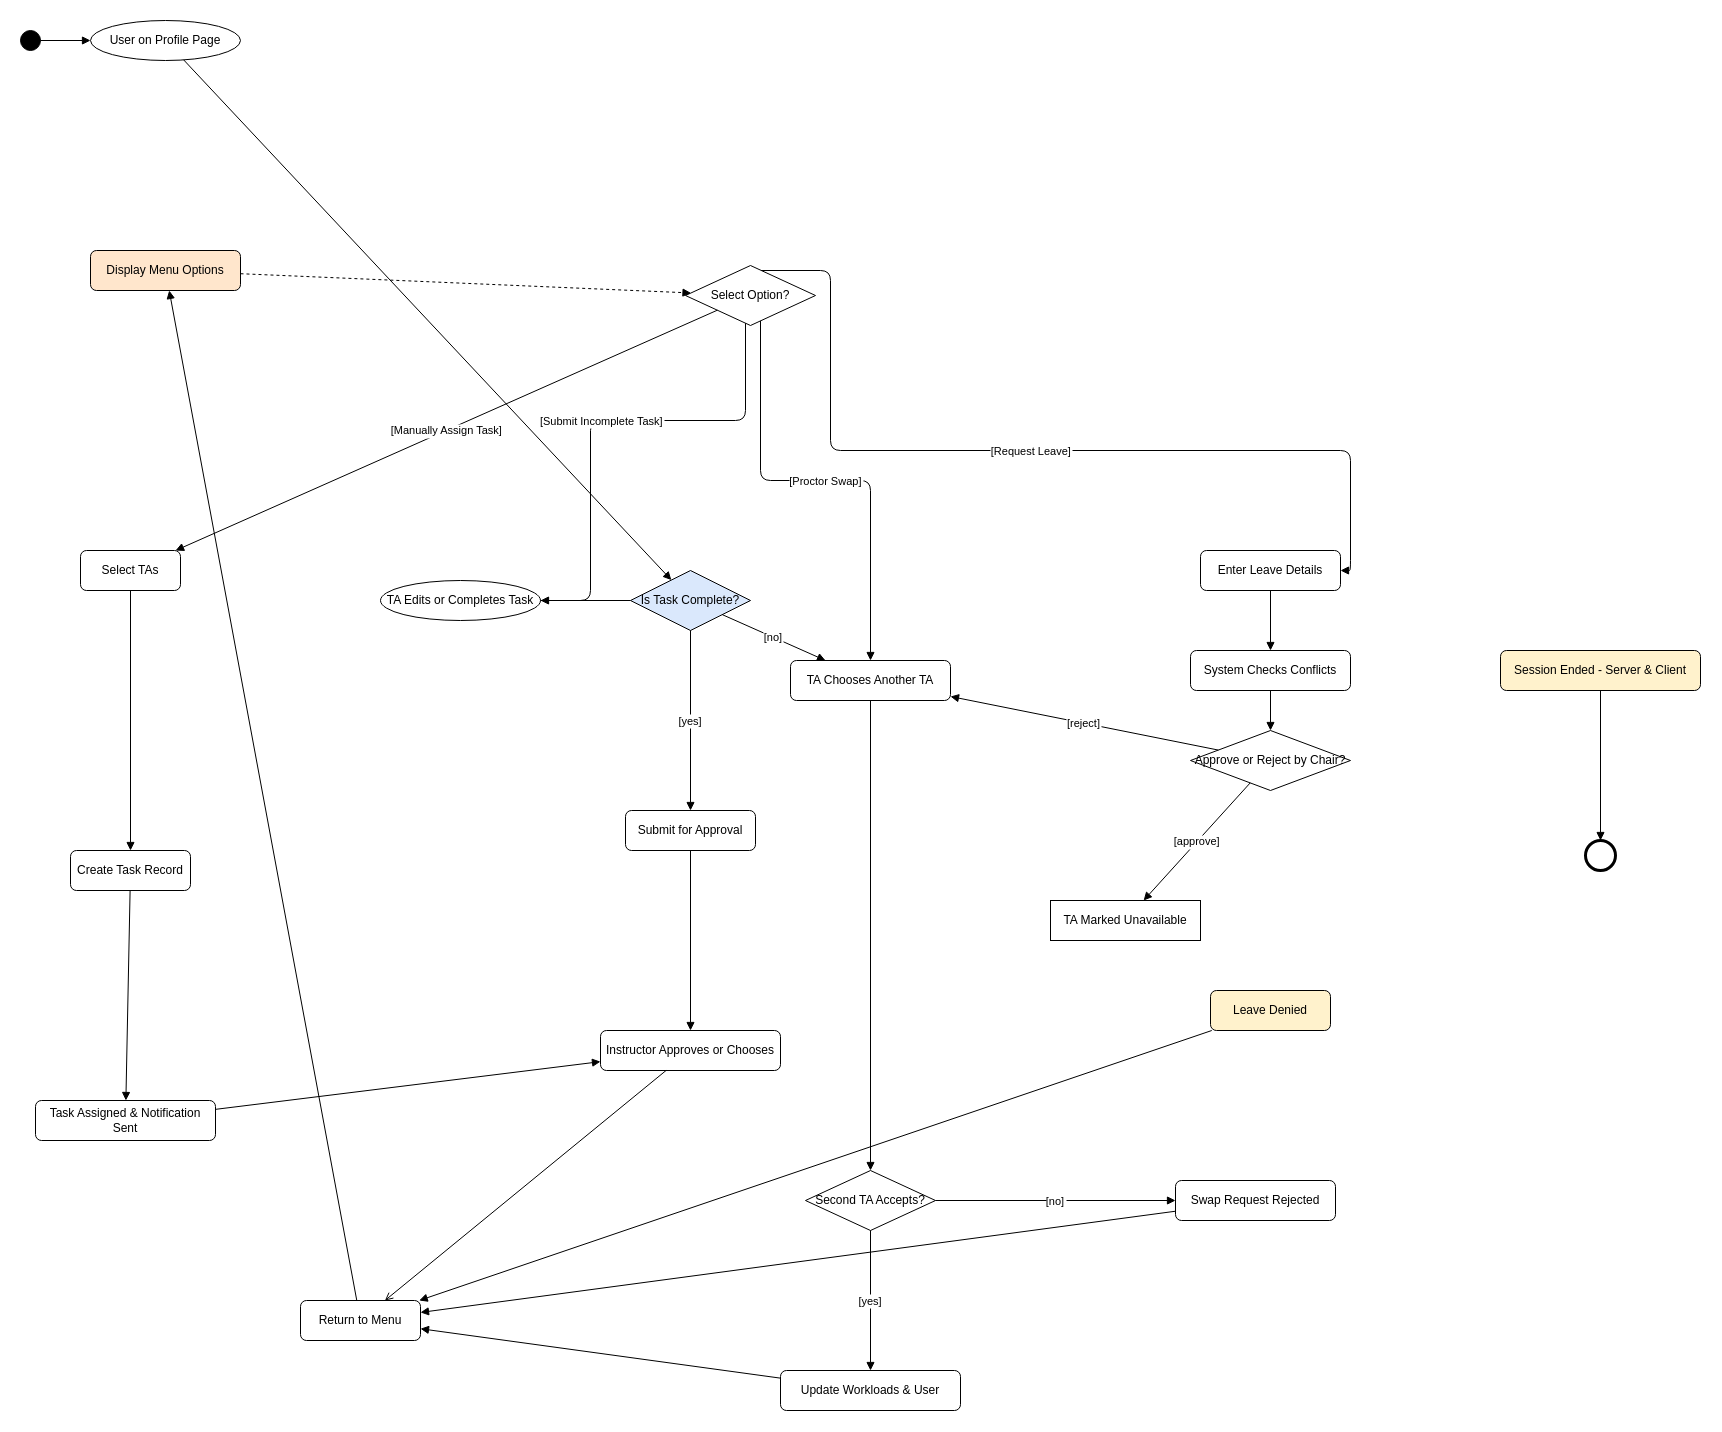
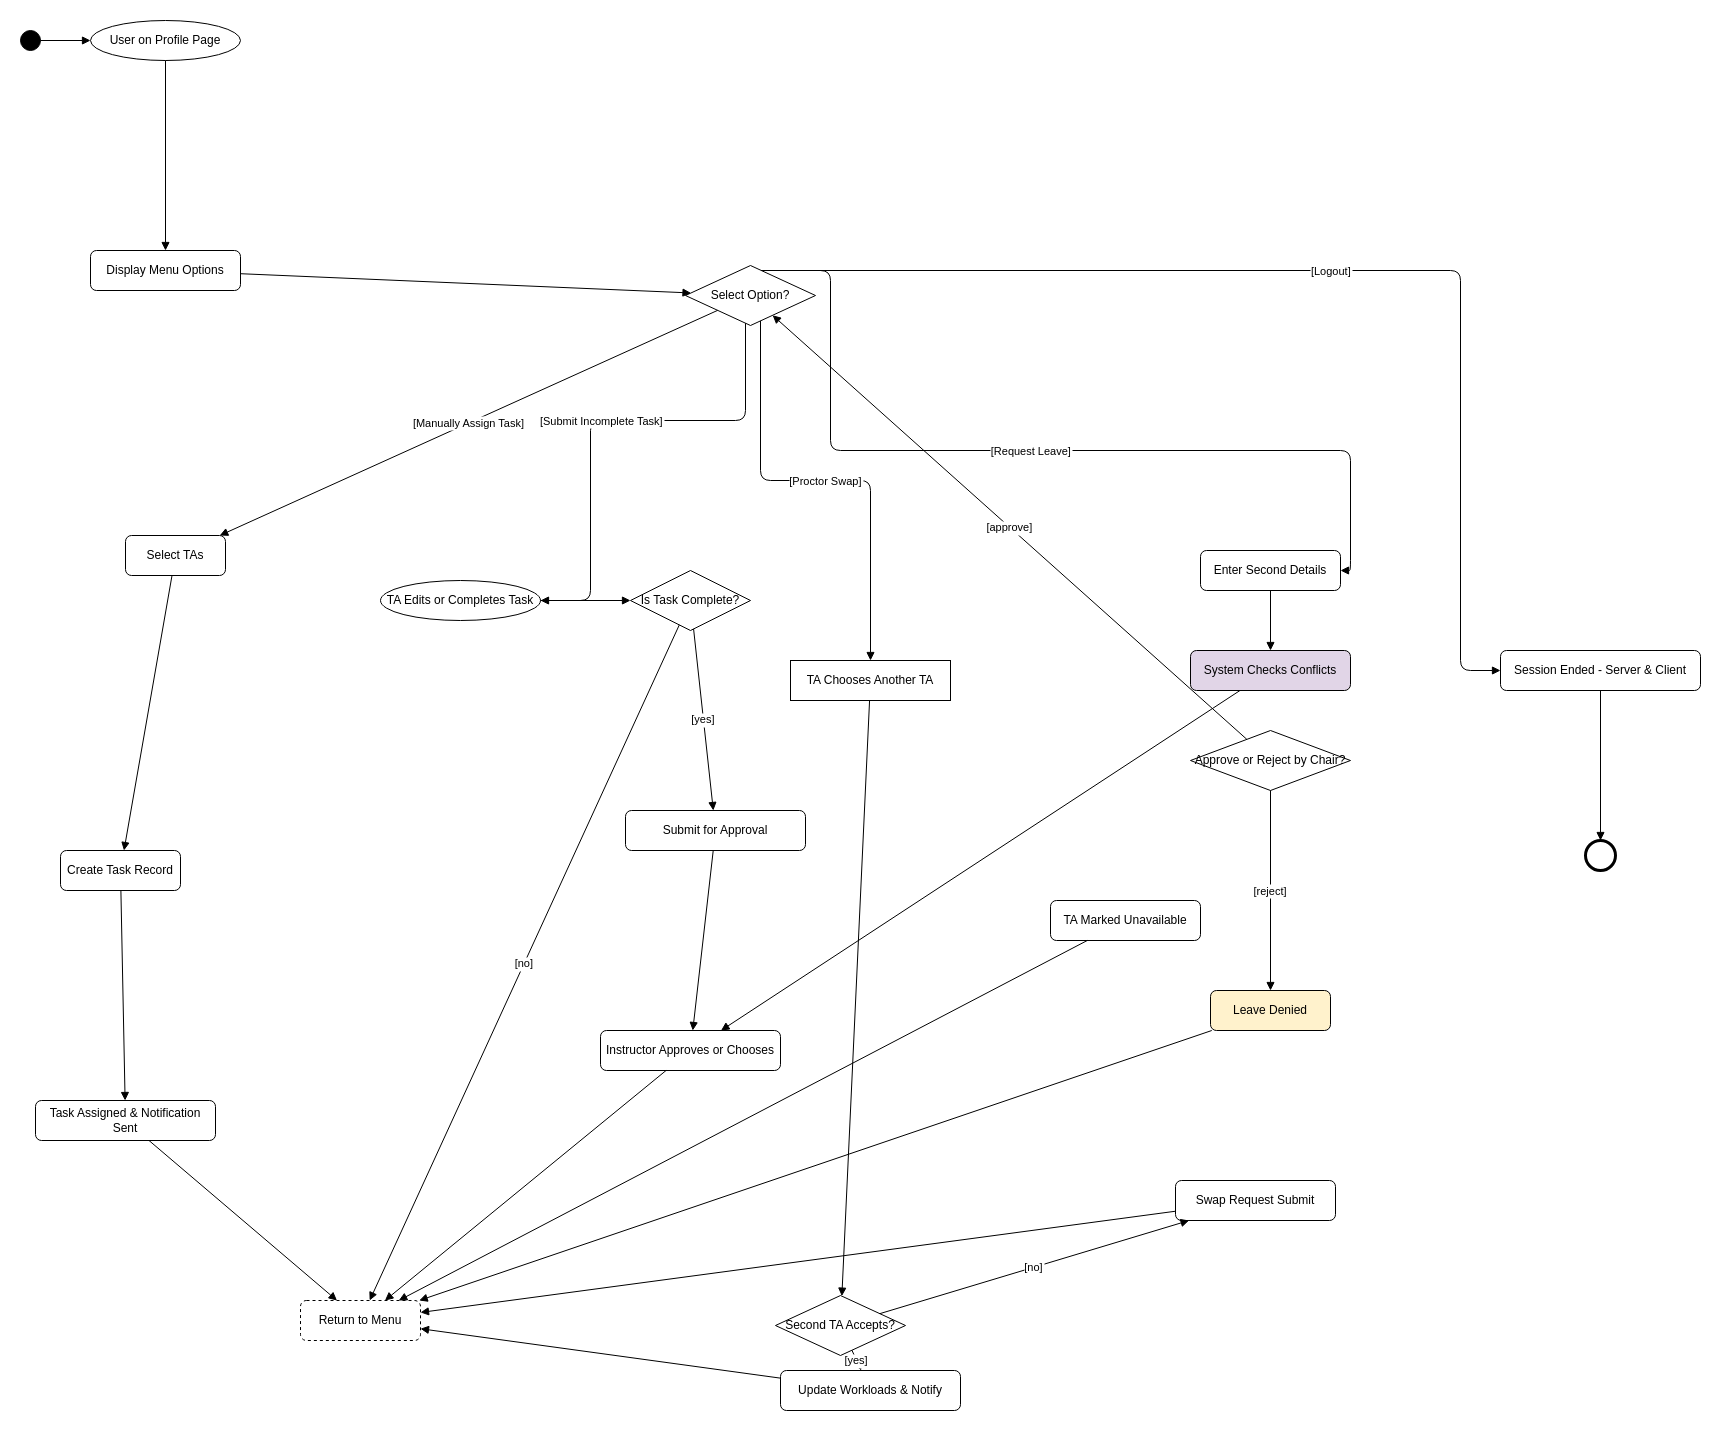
(166, 271) -> (166, 271)
none -> (1349, 271)
(462, 283) -> (462, 283)
(425, 317) -> (166, 151)
(131, 571) -> (176, 556)
(1271, 571) -> (1271, 571)
(624, 601) -> (621, 601)
(691, 601) -> (691, 601)
(770, 636) -> (526, 959)
(1271, 671) -> (1271, 671)
(1601, 671) -> (1601, 671)
(871, 681) -> (871, 681)
(1271, 706) -> (984, 858)
(1089, 724) -> (1271, 885)
(264, 800) -> none
(691, 831) -> (716, 831)
(1200, 839) -> (1013, 530)
(131, 871) -> (121, 871)
(1126, 921) -> (1126, 921)
(403, 1086) -> (240, 1218)
none -> (747, 1119)
(871, 1201) -> (841, 1326)
(1256, 1201) -> (1256, 1201)
(390, 1297) -> (392, 1295)
(361, 1321) -> (361, 1321)
(871, 1391) -> (871, 1391)
